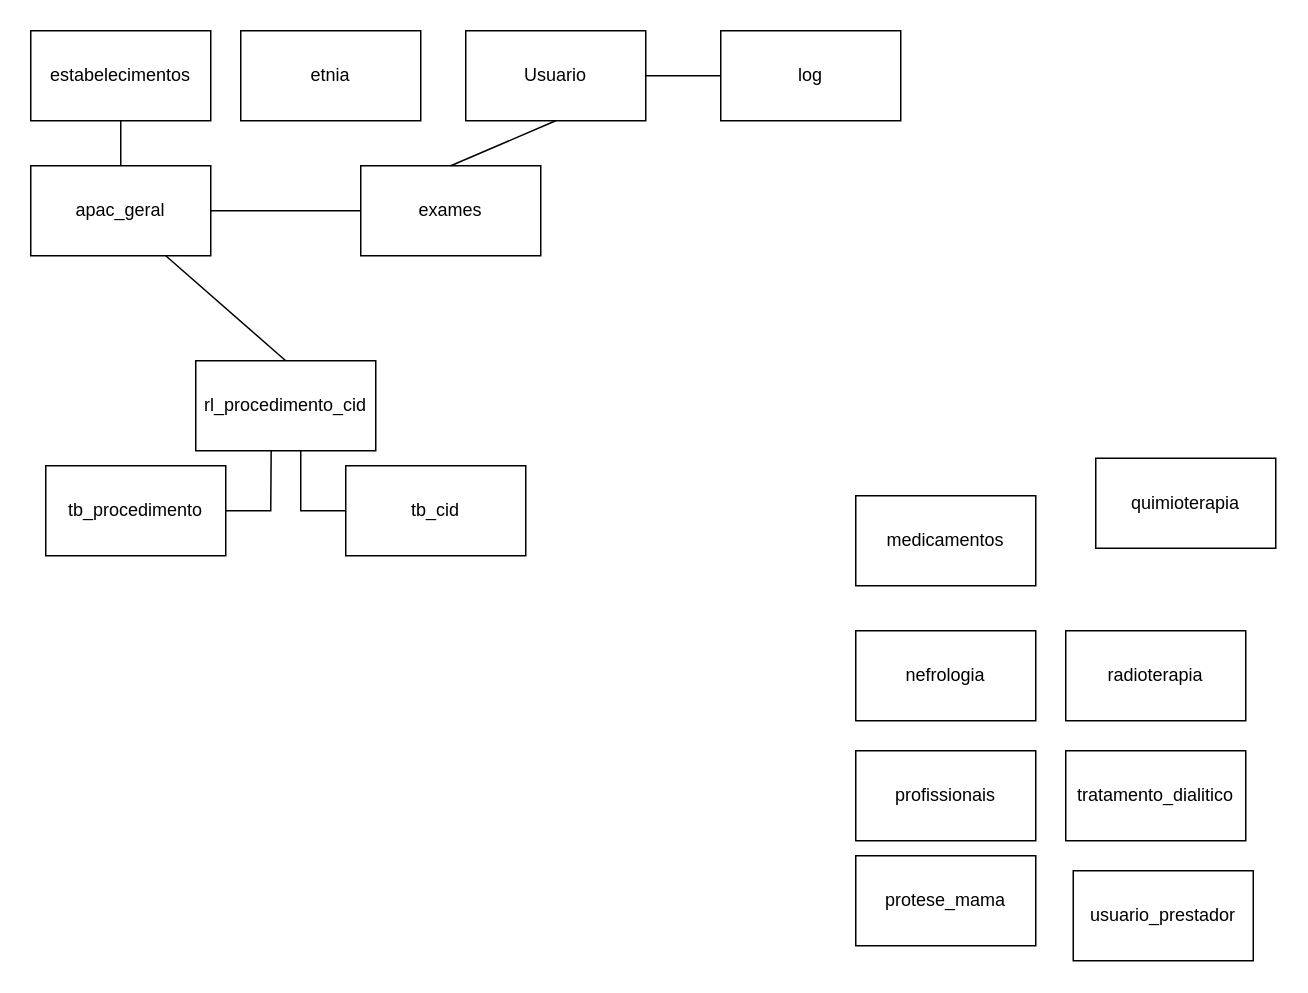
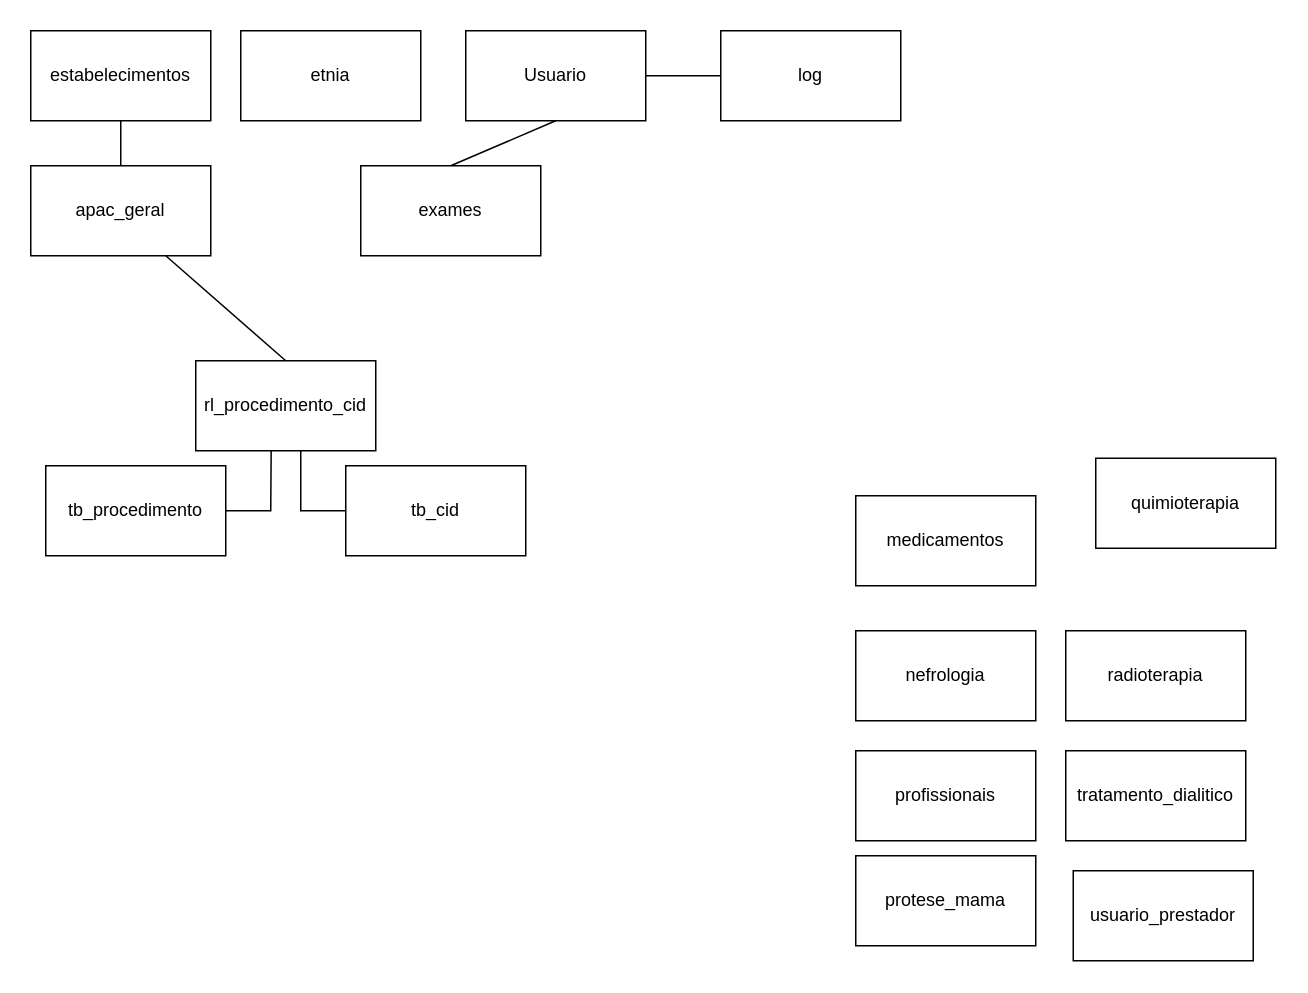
(286, 211) -> none
